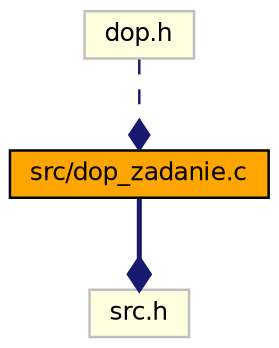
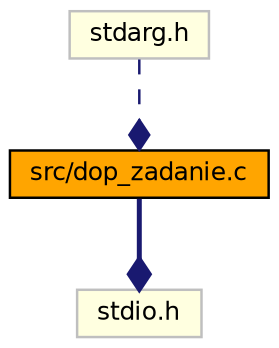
(139, 35) -> (139, 35)
(139, 313) -> (139, 313)
